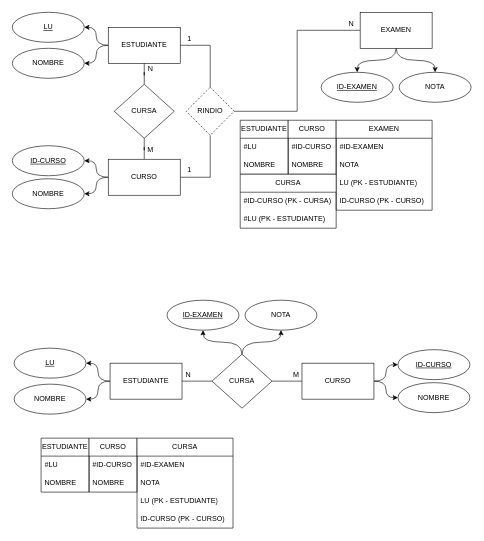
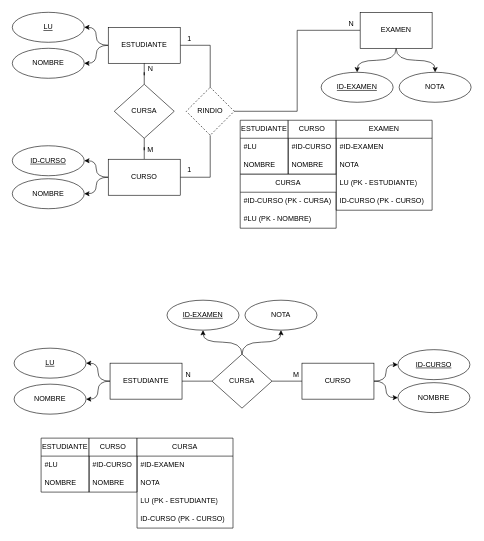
(283, 219) -> (275, 219)
